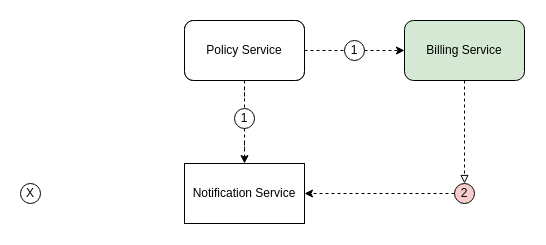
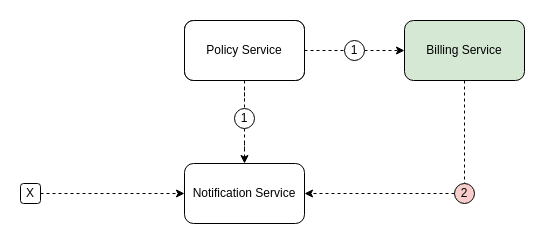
(465, 174) -> (465, 178)
(31, 194) -> (31, 194)
none -> (109, 194)
(245, 194) -> (245, 194)
